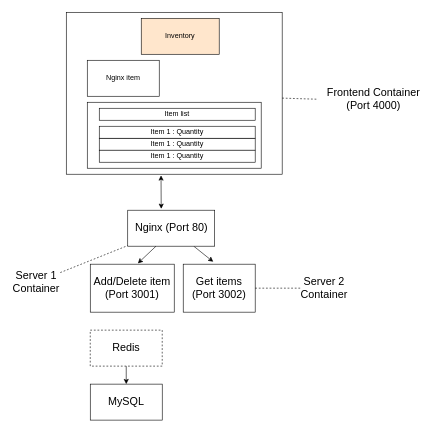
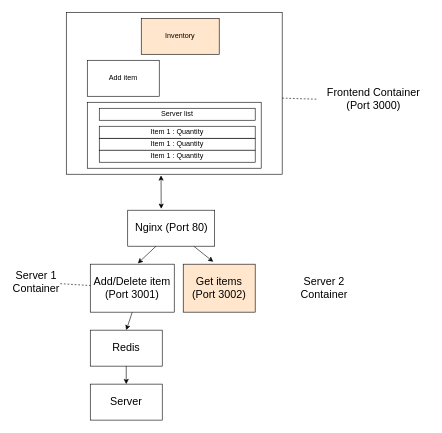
(123, 78) -> (123, 78)
(374, 99) -> (374, 99)
(177, 114) -> (177, 114)
(93, 260) -> (75, 285)
(219, 288) -> (219, 288)
(277, 288) -> none
none -> (130, 319)
(126, 348) -> (126, 348)
(126, 402) -> (126, 402)
